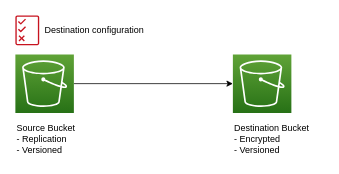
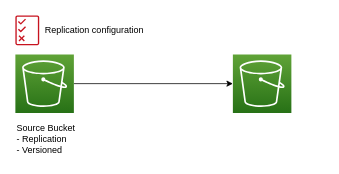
(95, 30) -> (95, 30)
(278, 139) -> none
